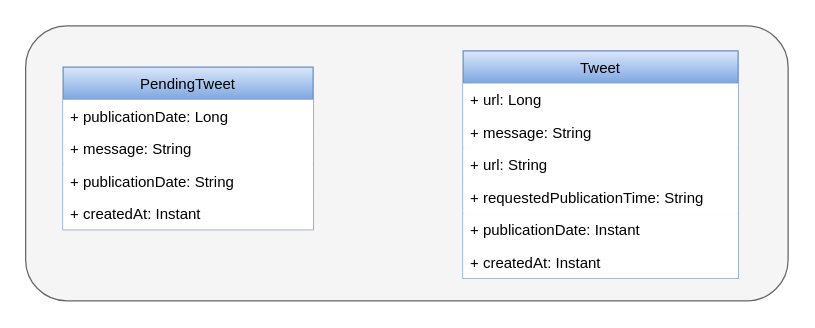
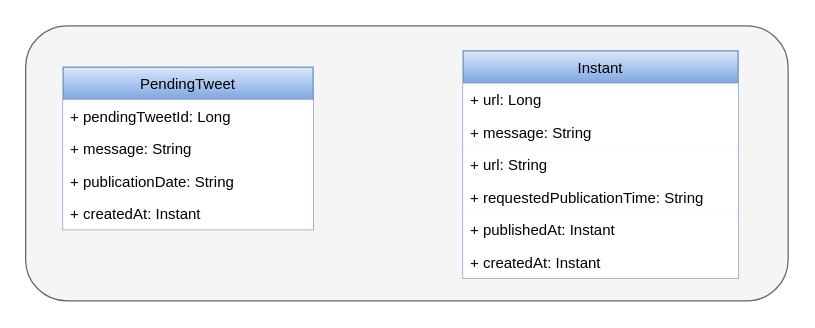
(600, 68) -> (600, 68)
(155, 116) -> (155, 116)
(568, 230) -> (553, 230)
